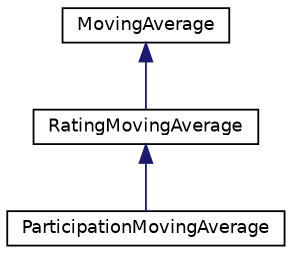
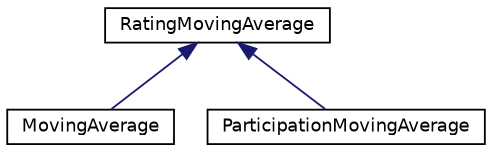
(146, 86) -> (147, 82)
